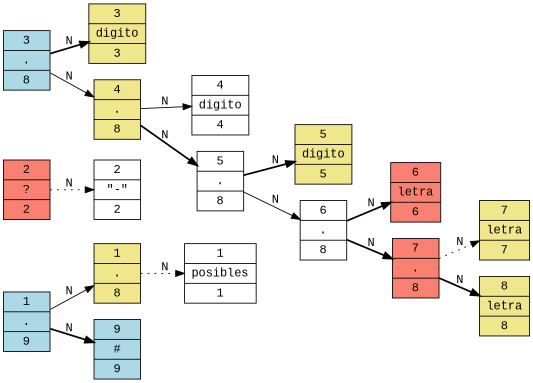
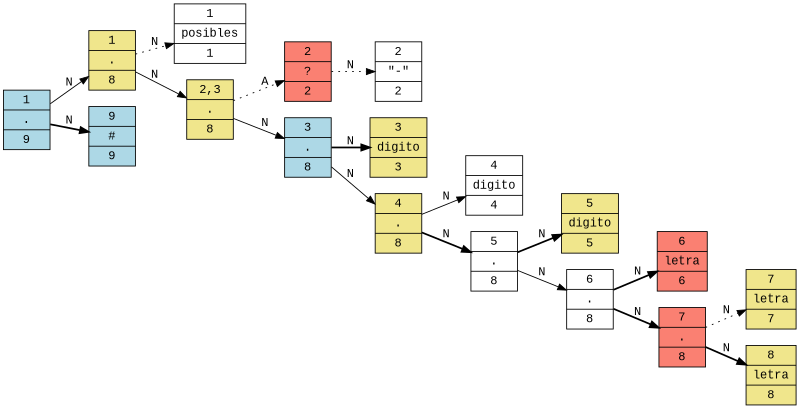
none -> (210, 110)
